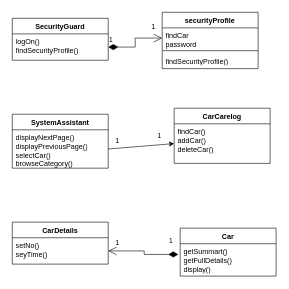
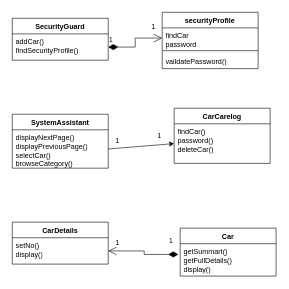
(54, 47) -> (54, 47)
(204, 62) -> (200, 62)
(199, 141) -> (199, 141)
(33, 251) -> (32, 251)
